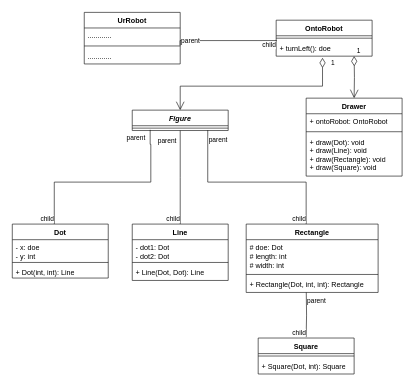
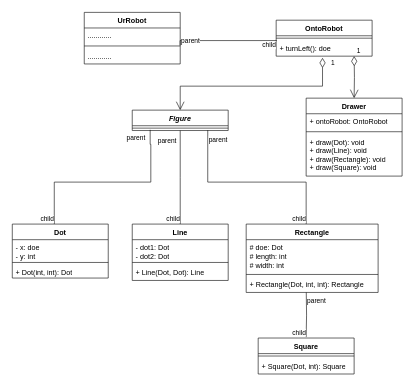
(51, 273) -> (50, 273)
